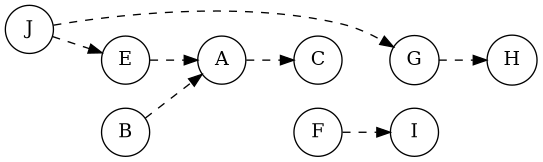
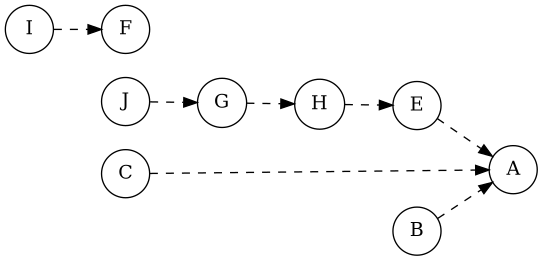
(71, 43) -> (362, 105)
(263, 60) -> (313, 172)
(360, 132) -> (71, 29)
